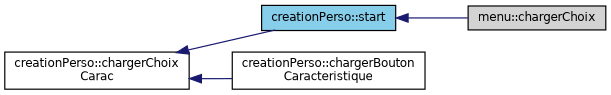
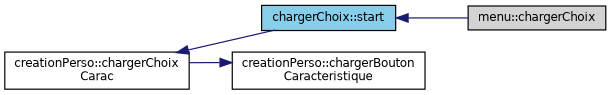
(329, 18) -> (329, 18)
(217, 79) -> (205, 63)
